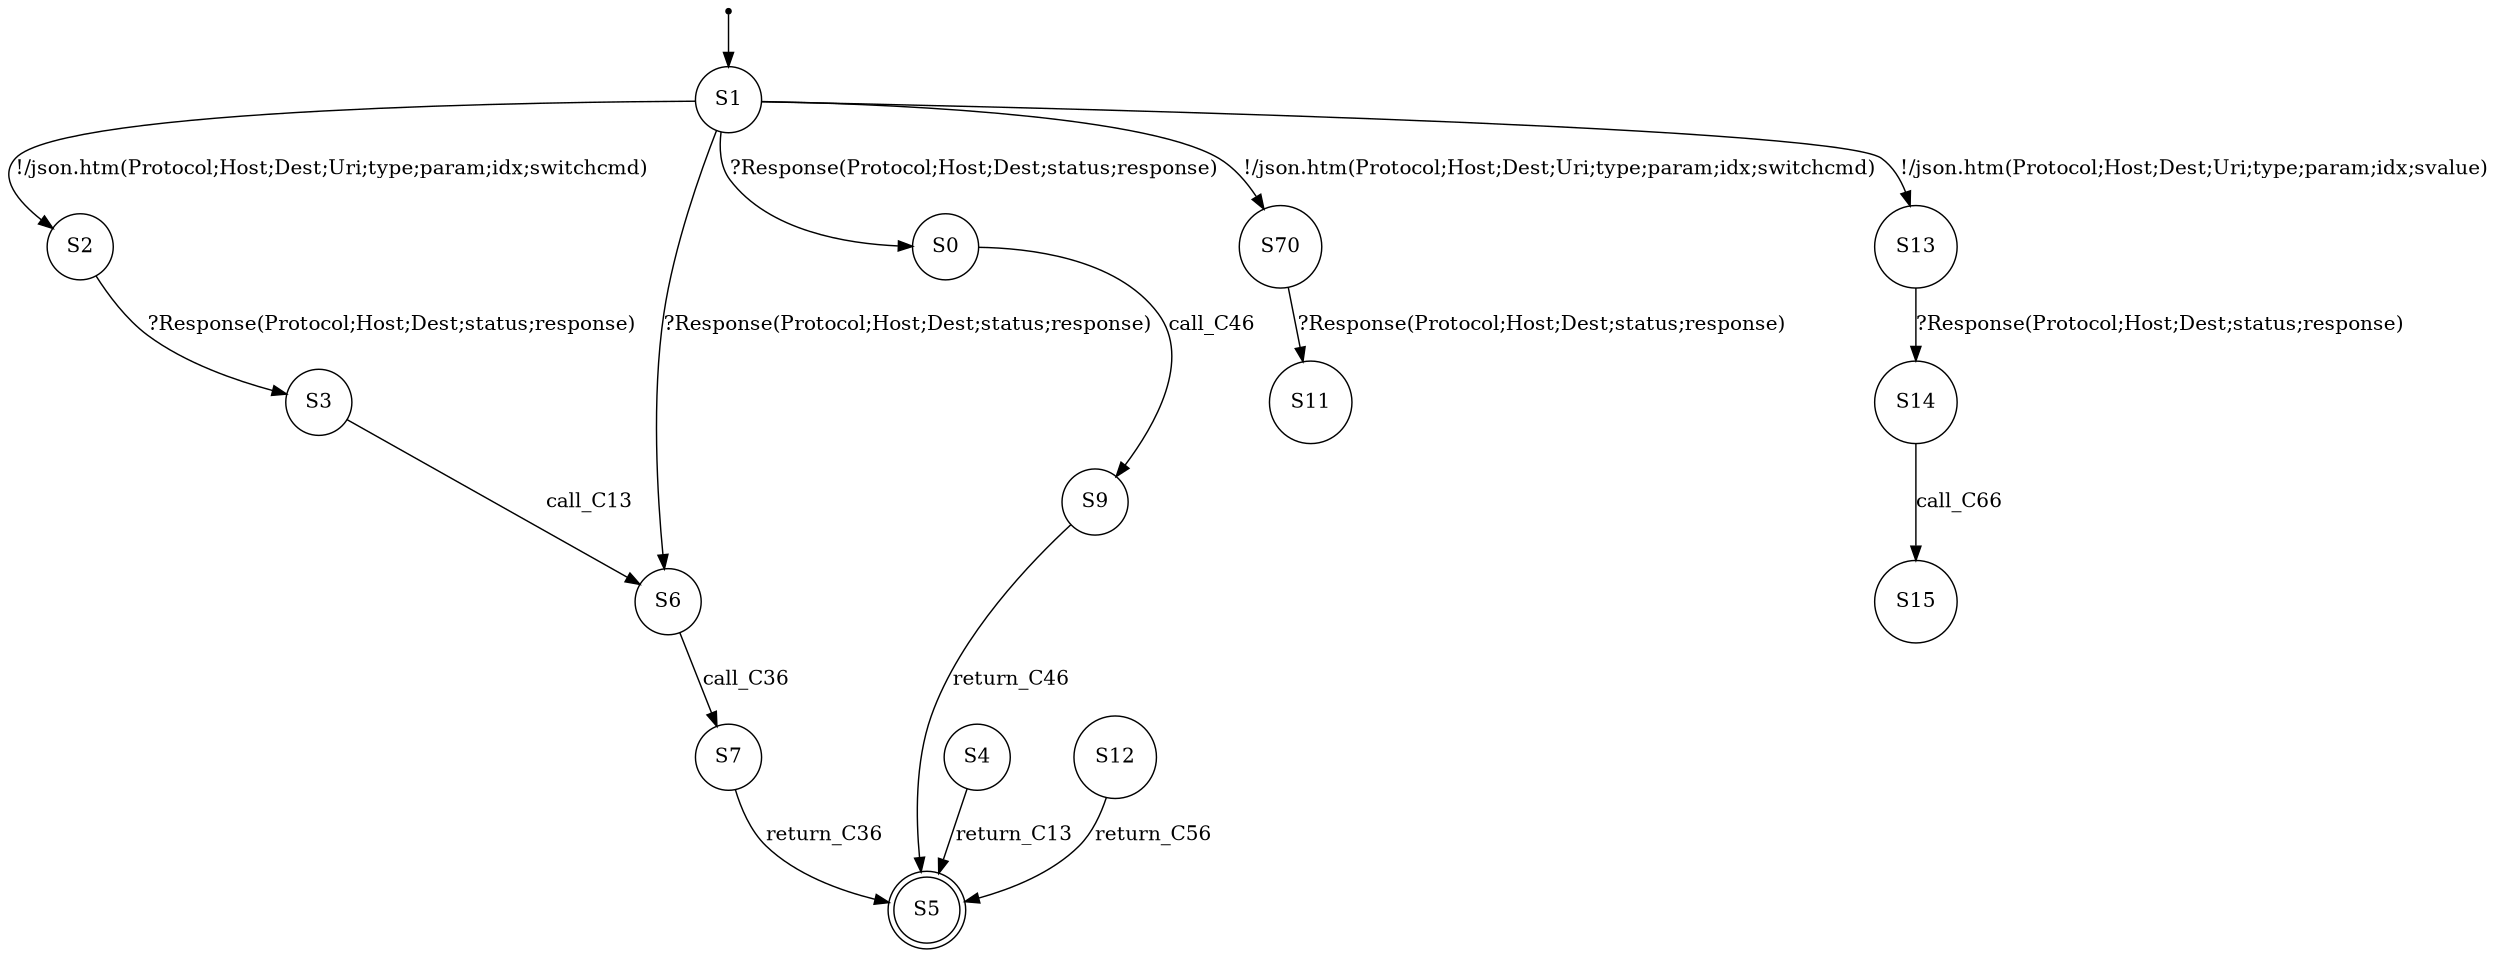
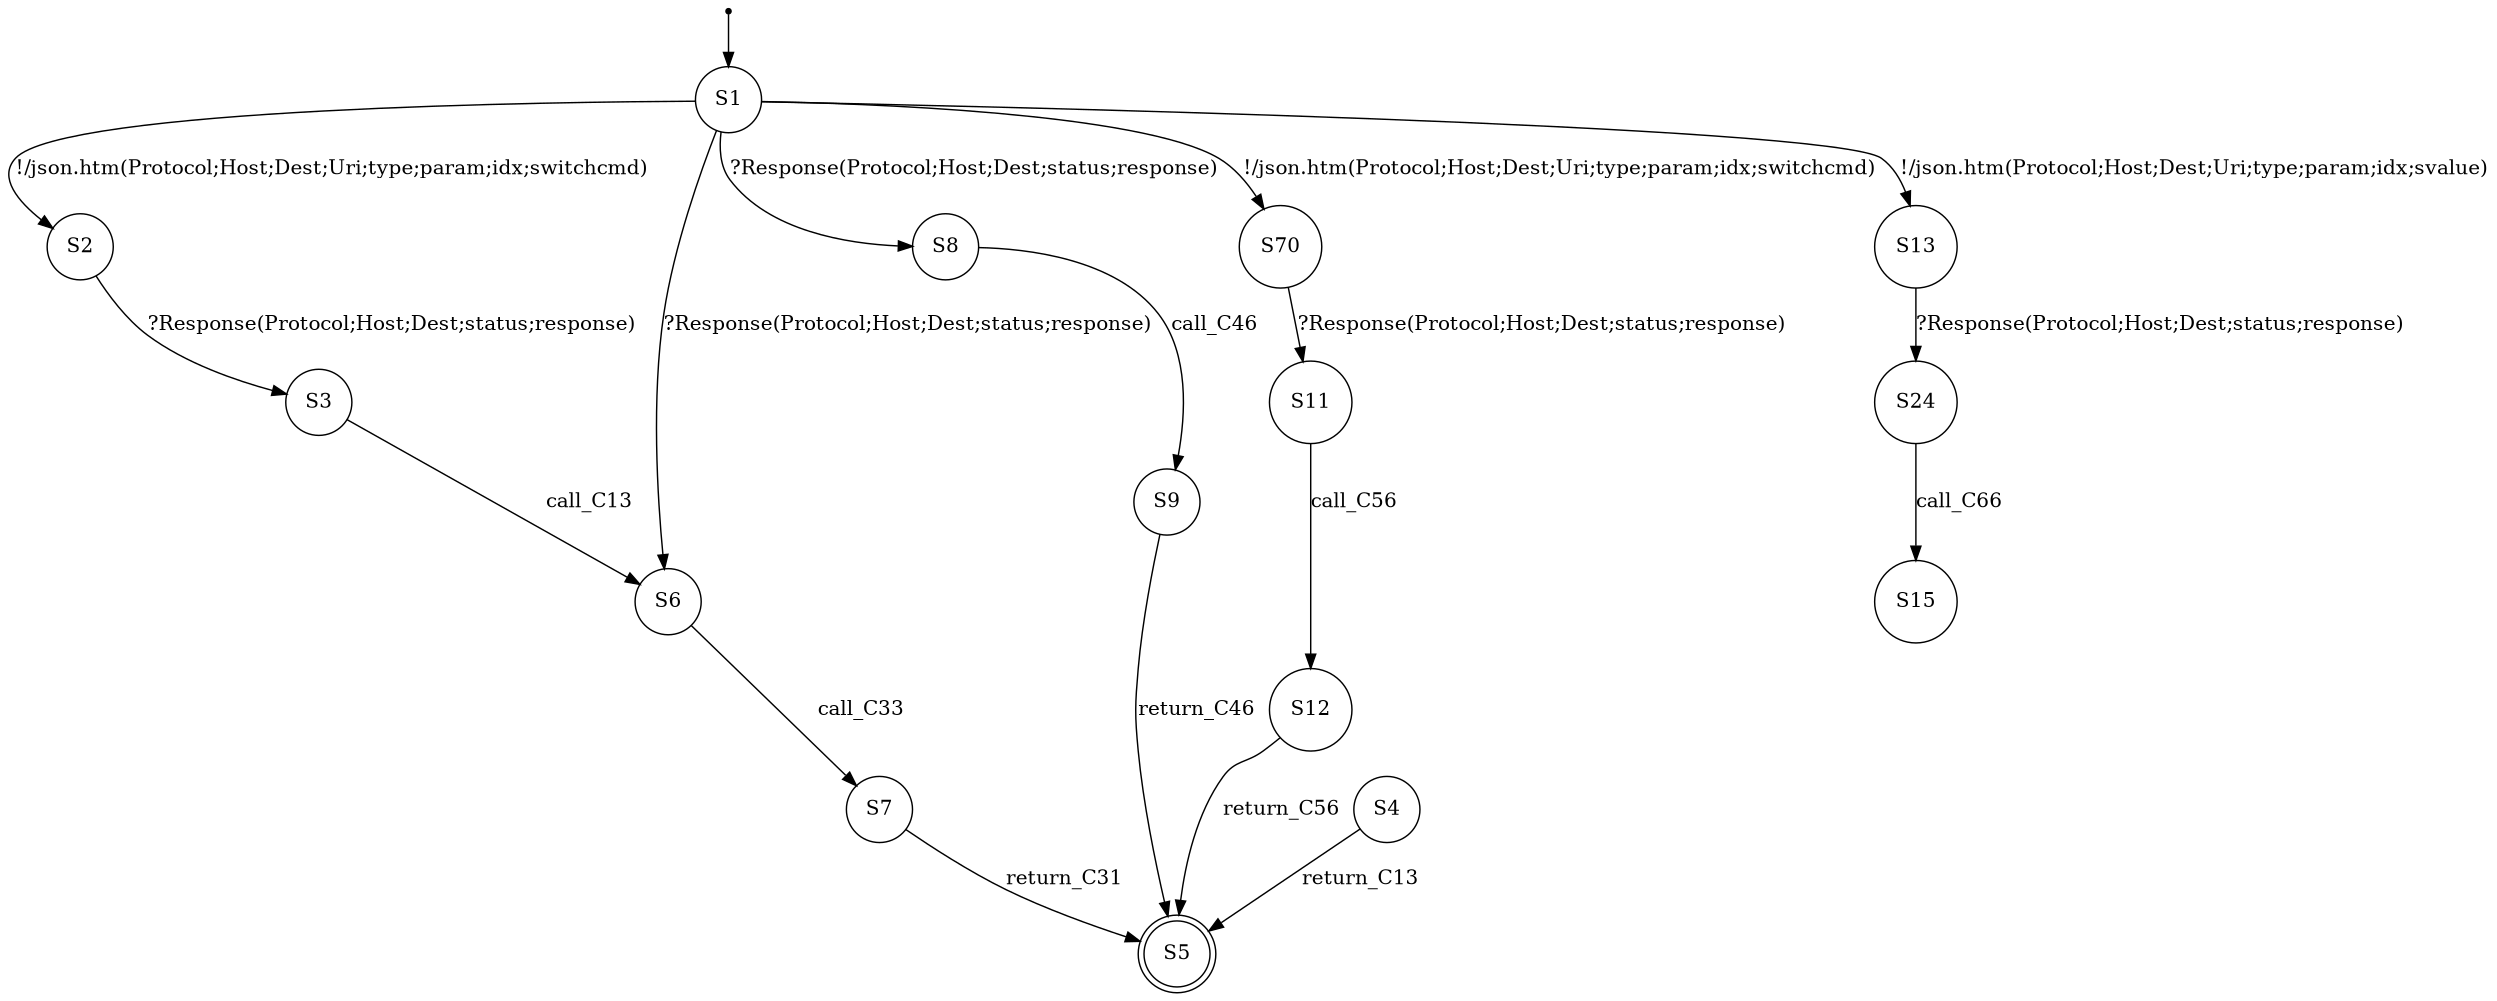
(946, 247) -> (946, 247)
(1916, 402) -> (1916, 402)
none -> (1311, 549)
(746, 679) -> (861, 710)
(825, 835) -> (1065, 879)
